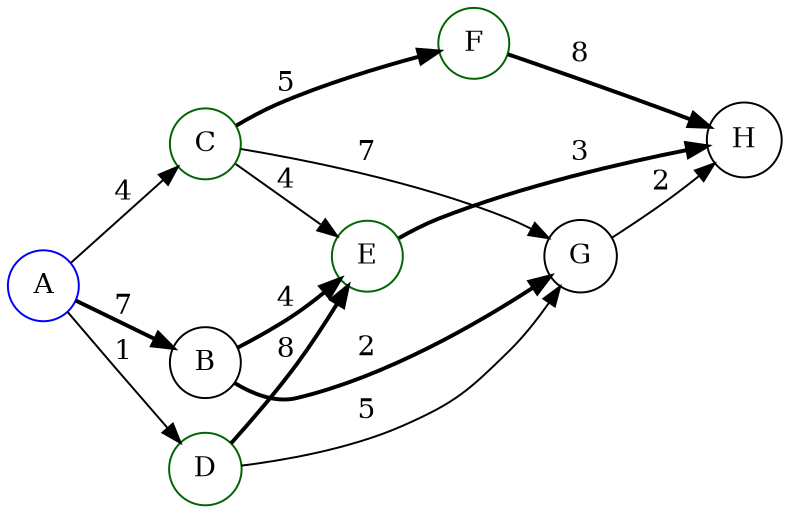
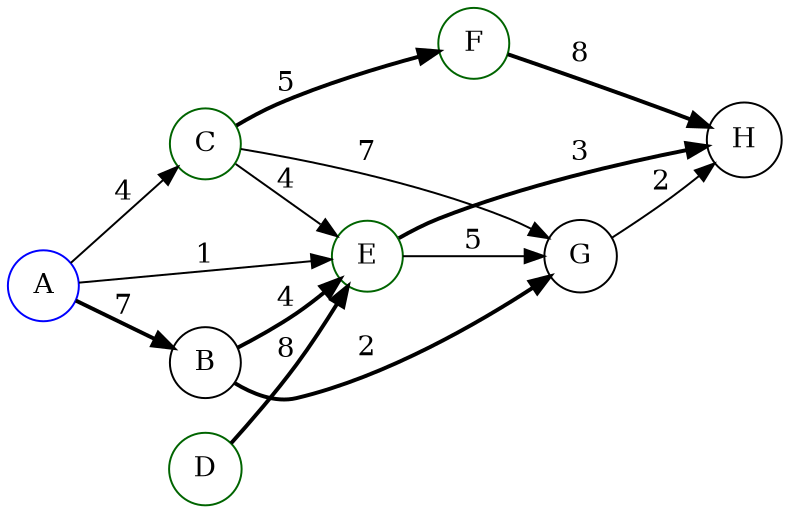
(117, 370) -> (195, 272)
(415, 420) -> (464, 256)
